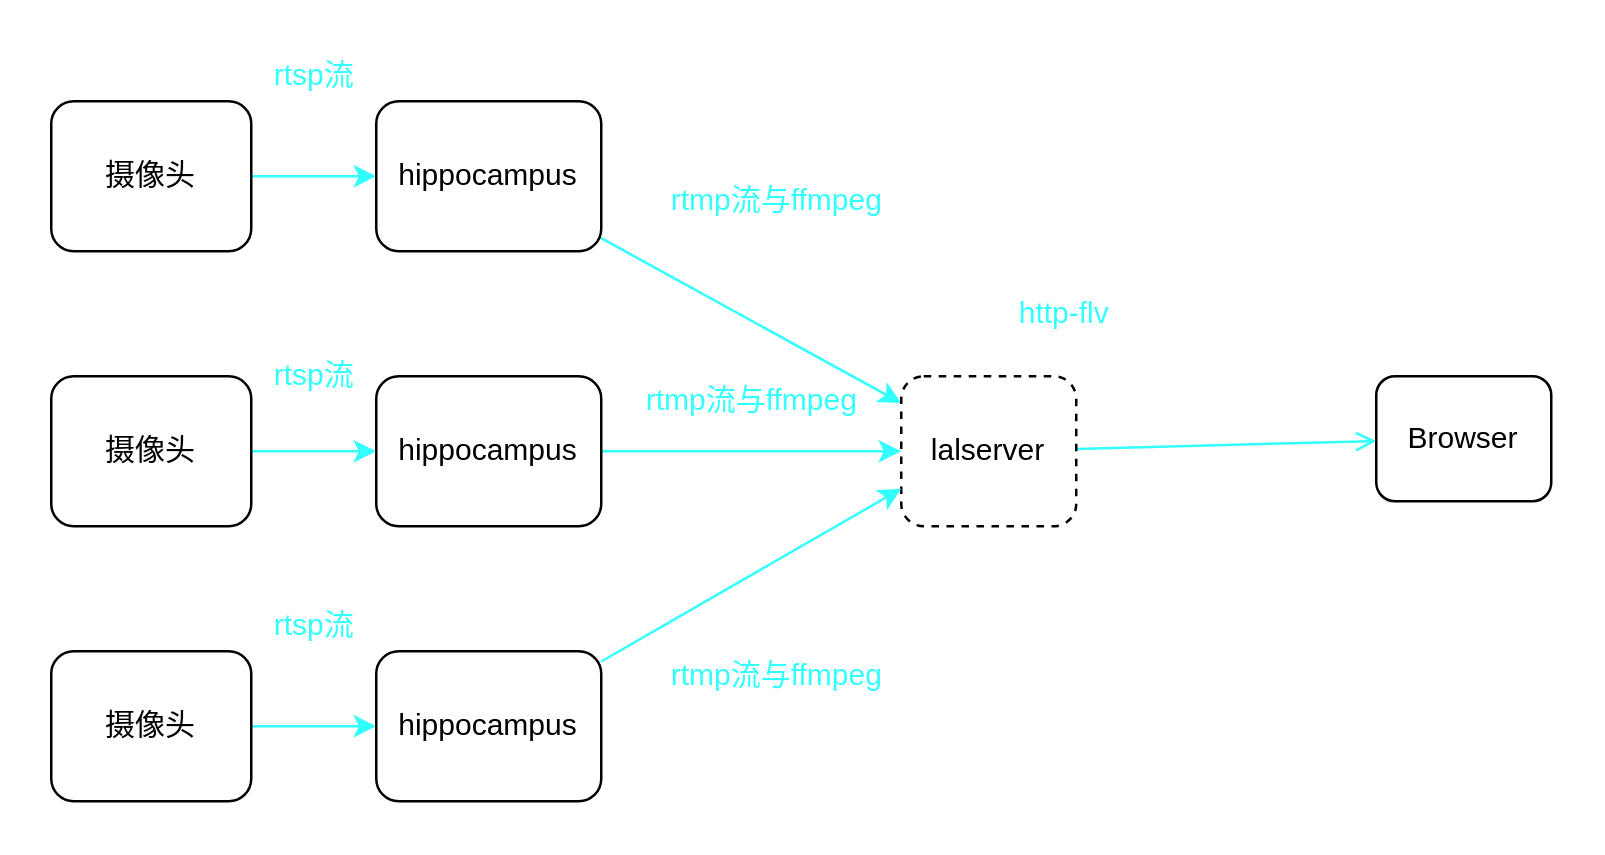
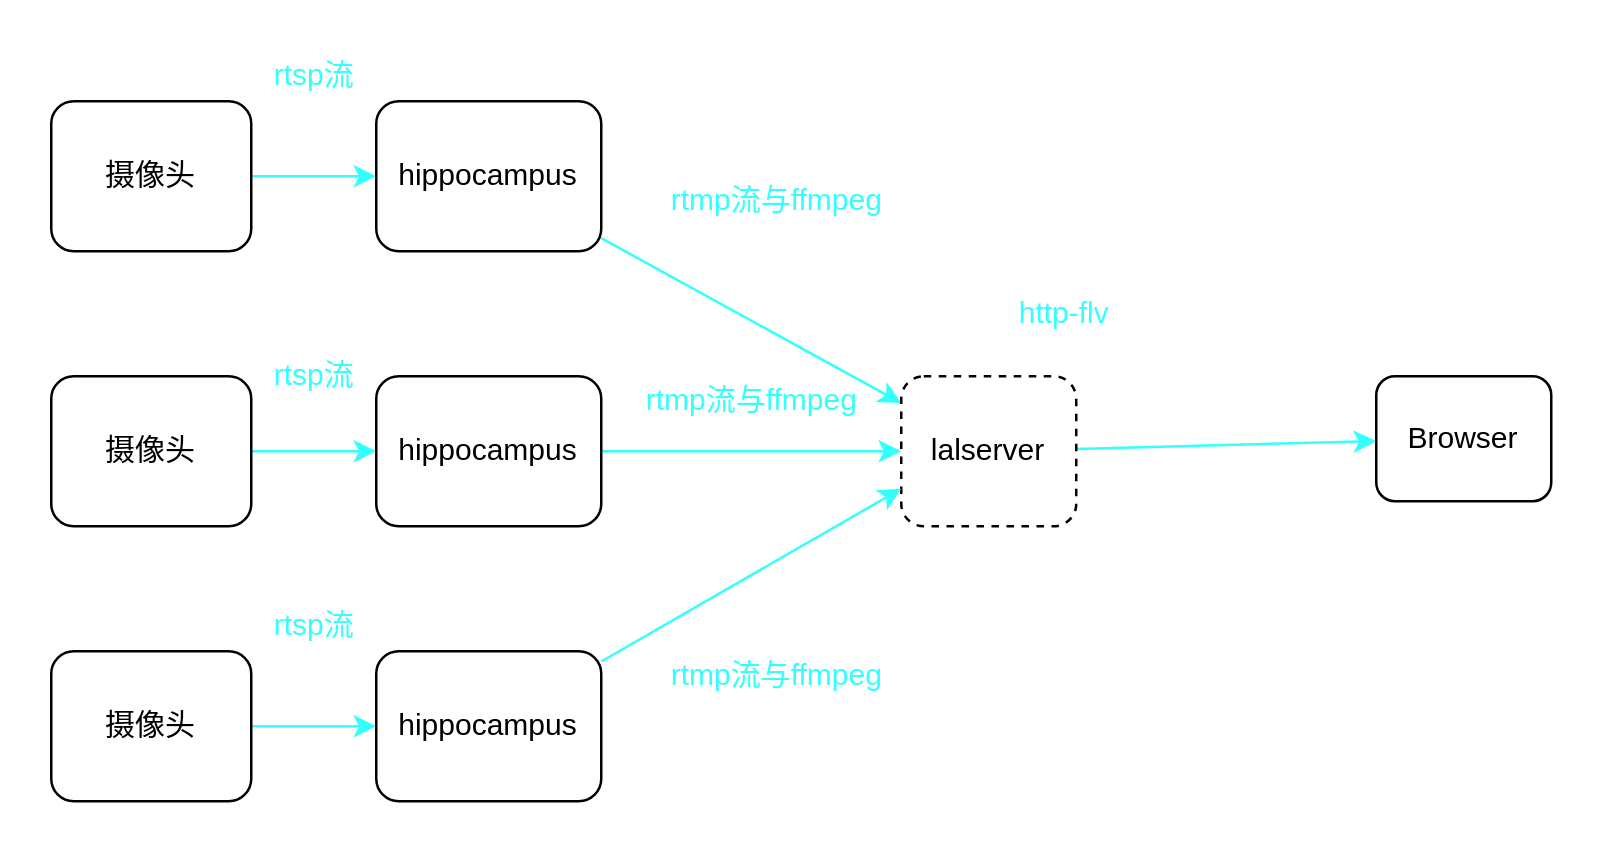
(1362, 441) -> (1358, 442)
